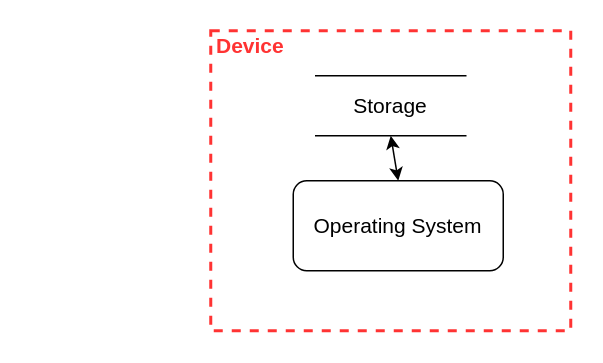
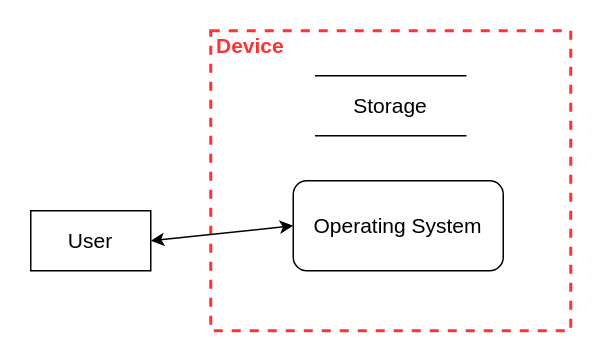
(395, 158) -> none
none -> (222, 233)
none -> (91, 241)
